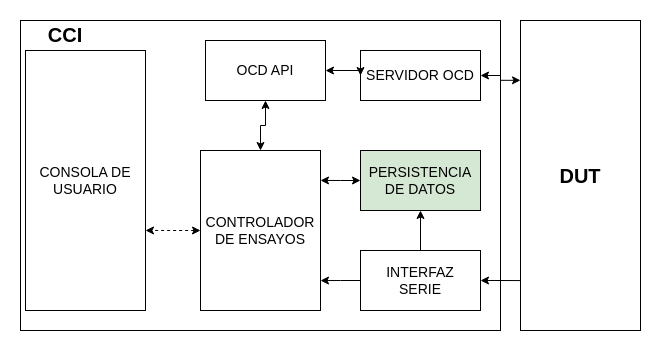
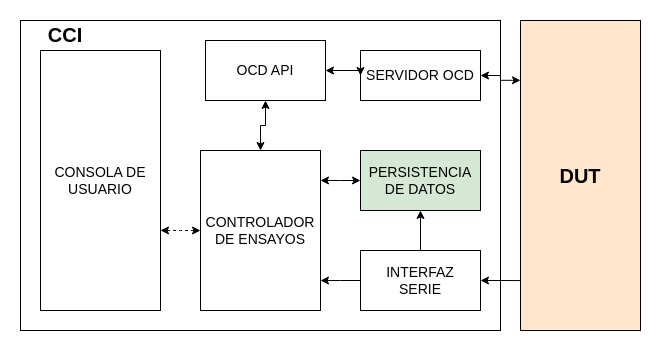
(581, 176) -> (581, 176)
(86, 181) -> (101, 181)
